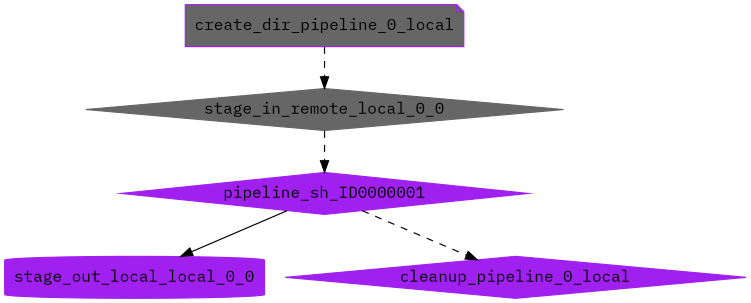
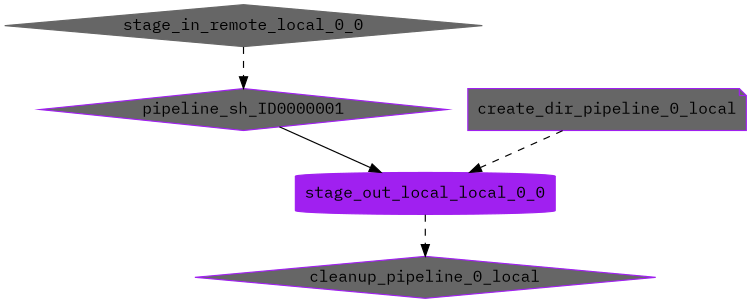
(325, 62) -> (522, 149)
(325, 193) -> (244, 110)
(414, 233) -> (425, 230)
(516, 277) -> (425, 277)
